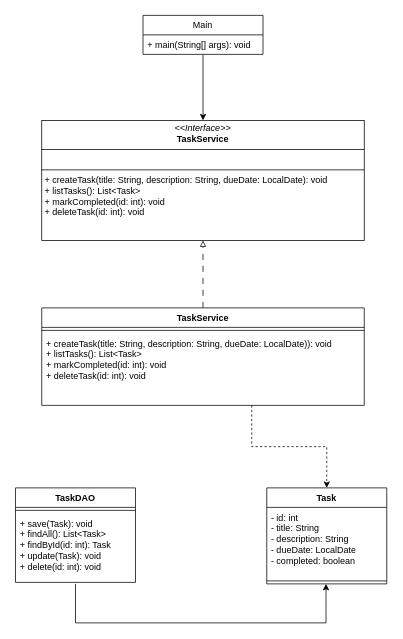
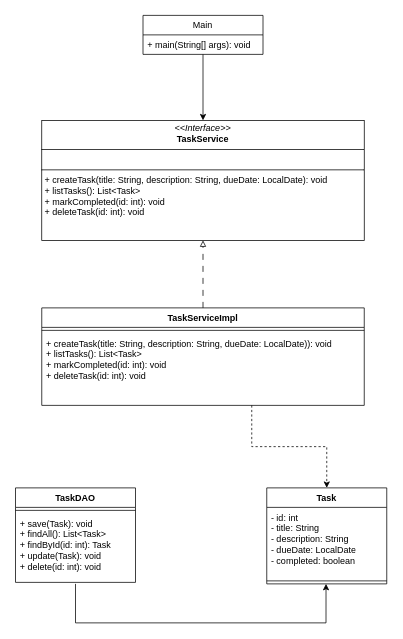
(203, 319) -> (203, 319)
